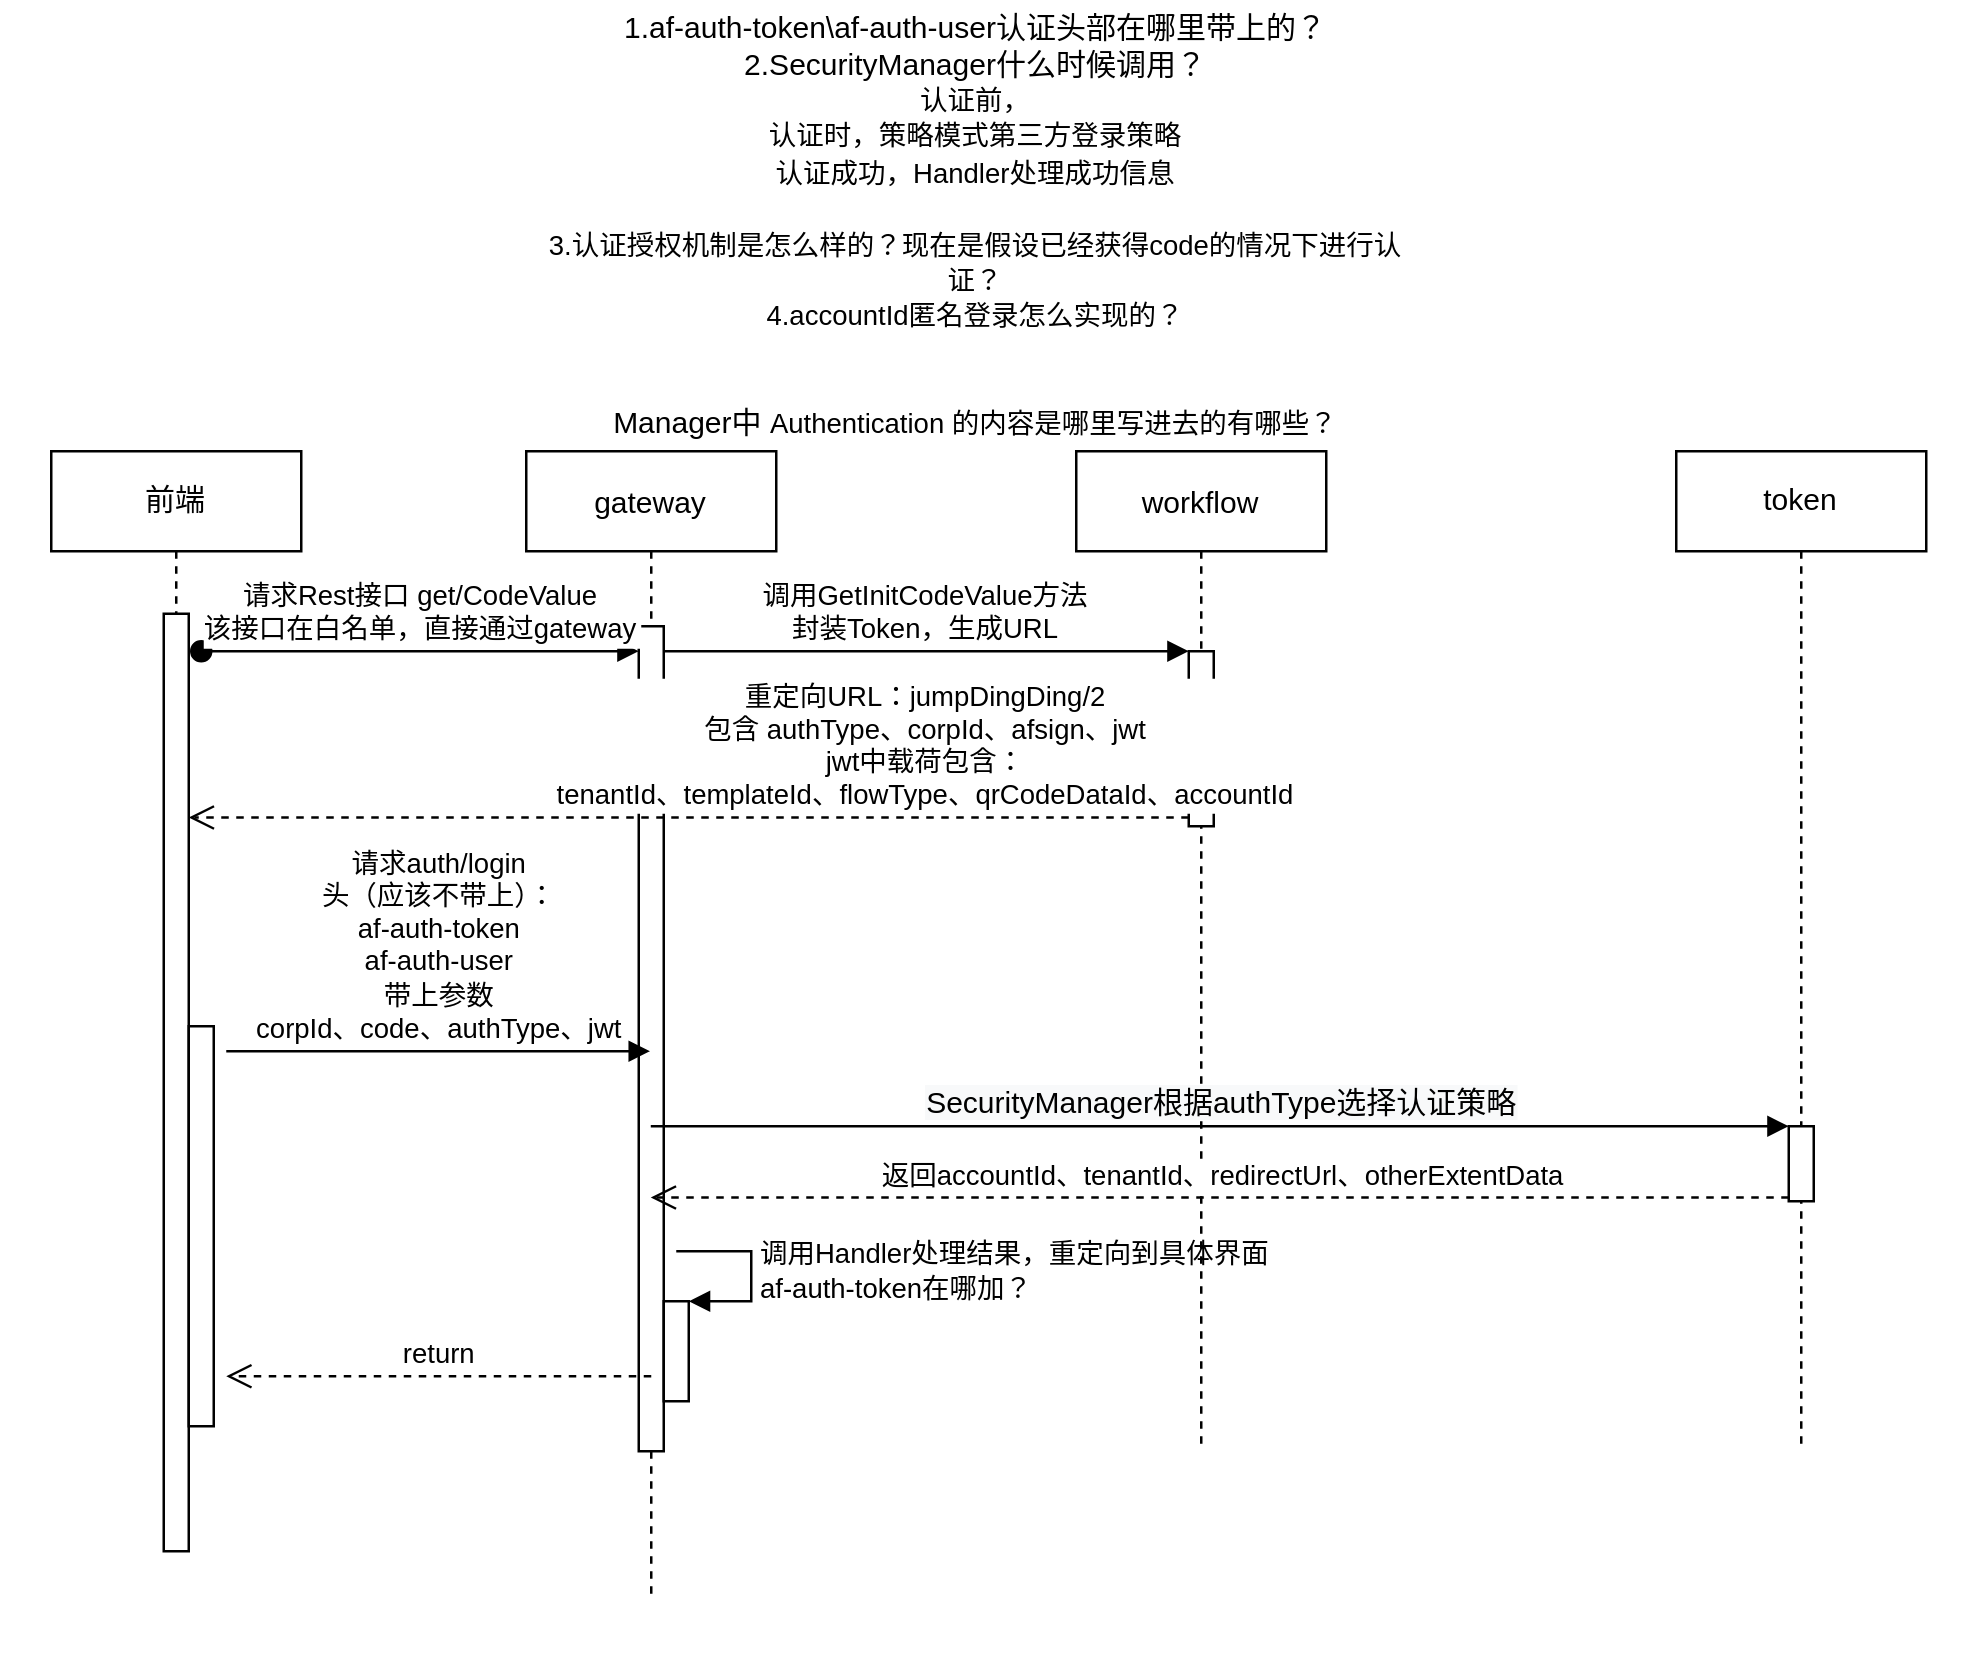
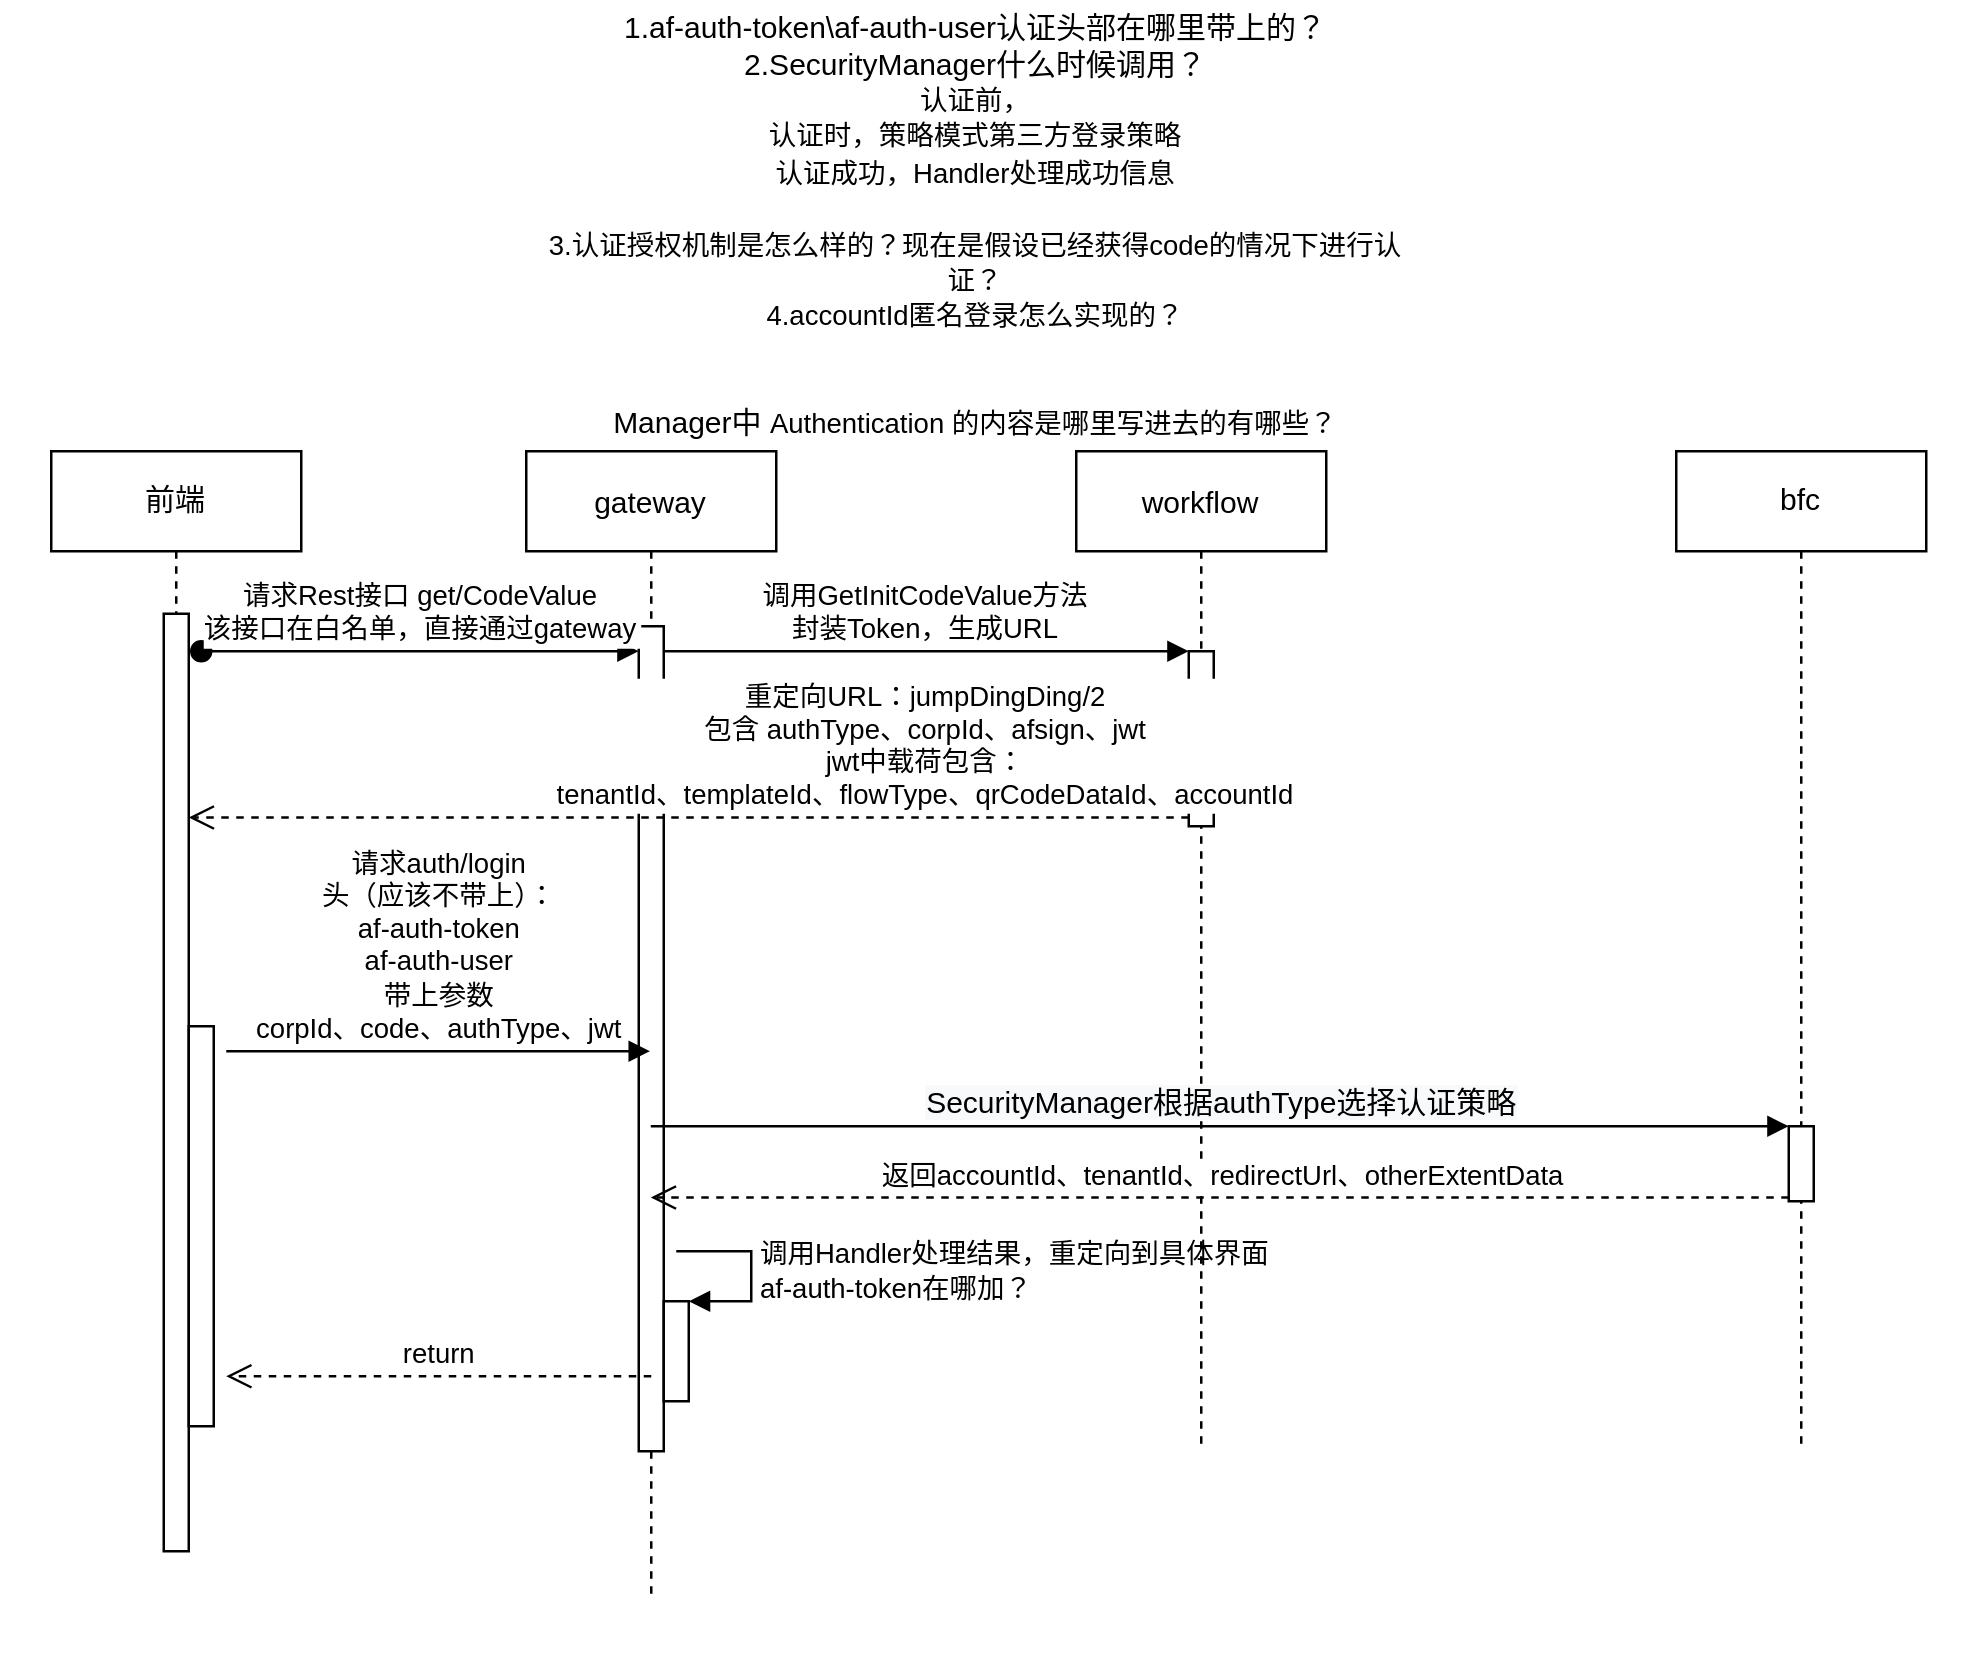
(1801, 501) -> (1801, 501)
